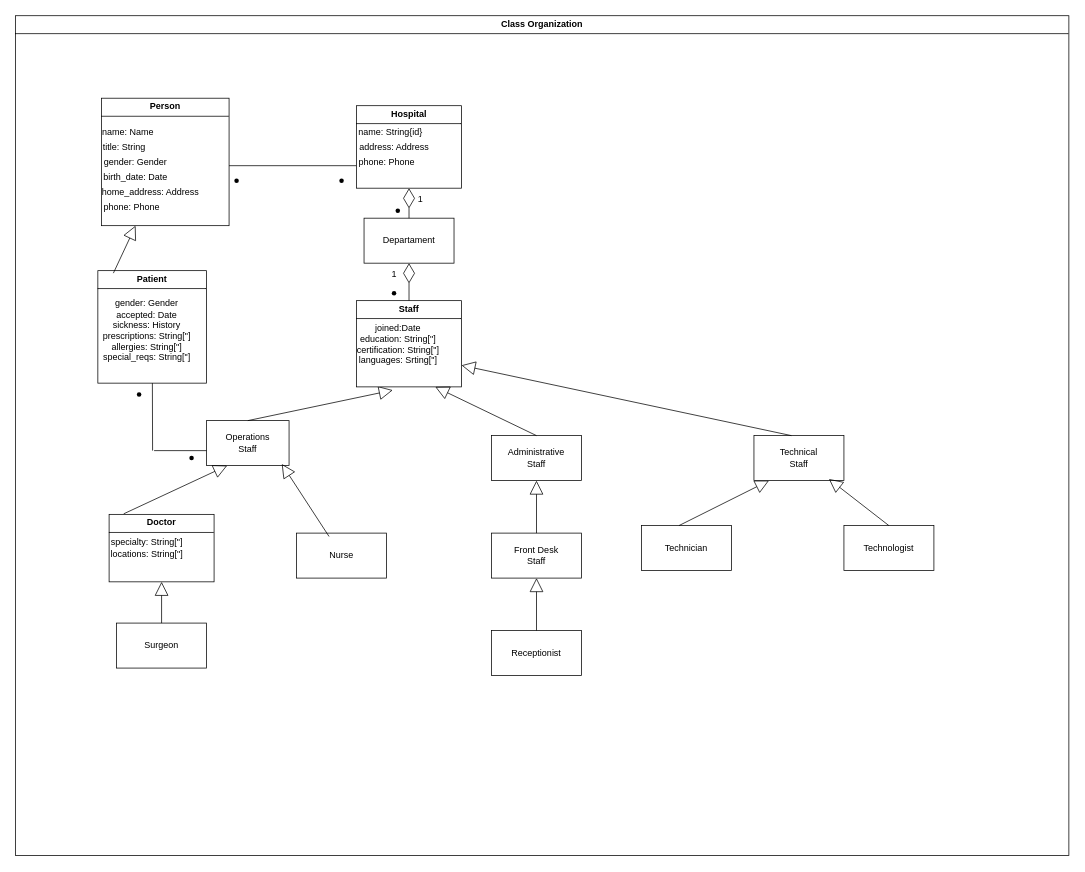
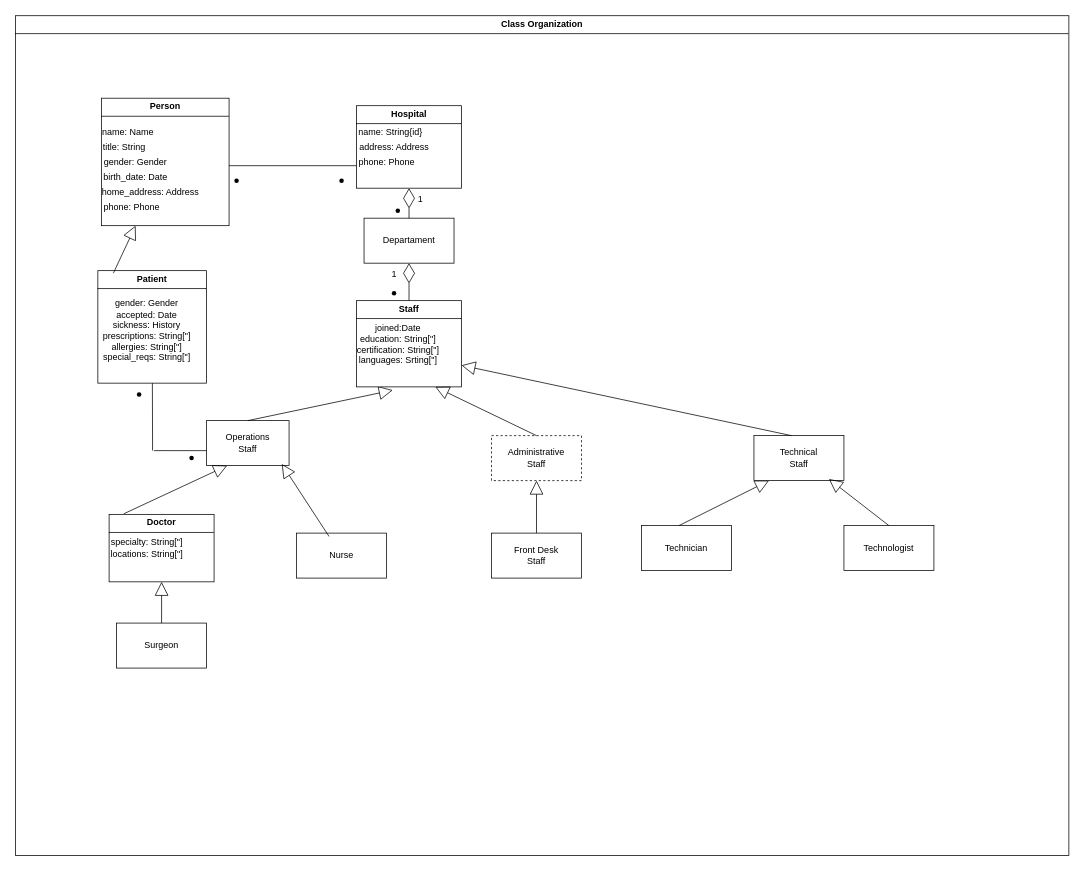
(537, 458) -> (537, 458)
(537, 611) -> none
(537, 653) -> none
